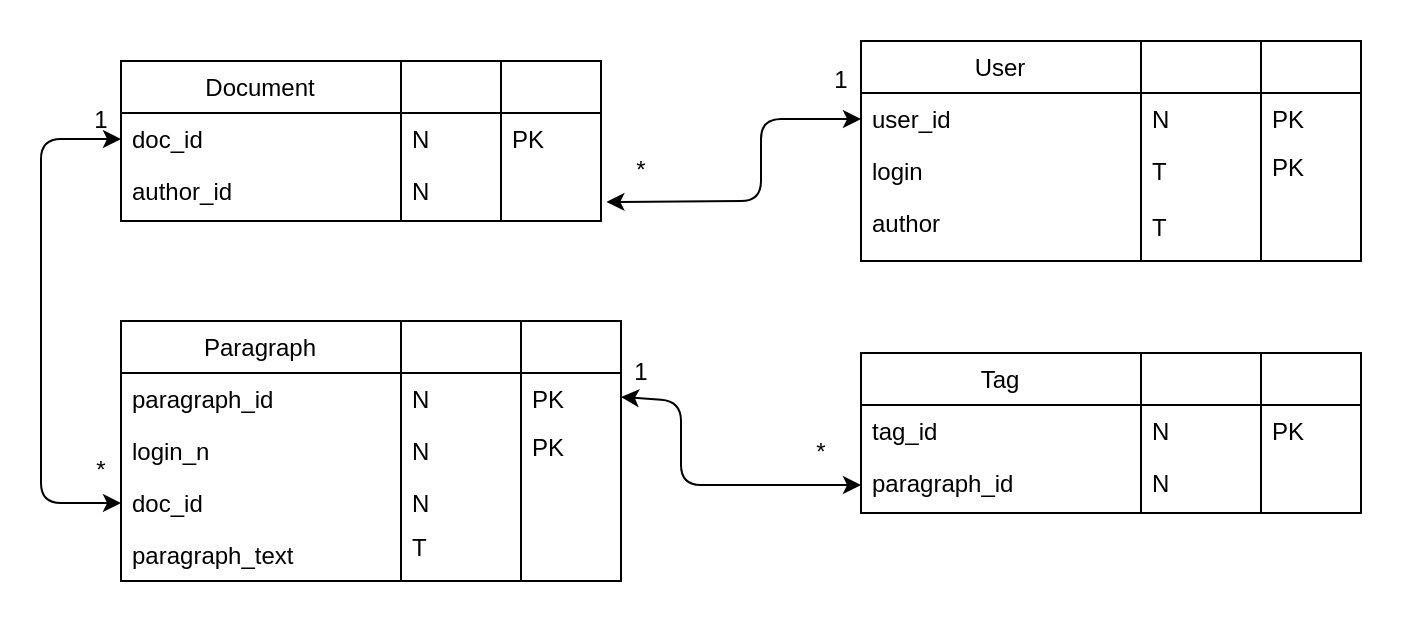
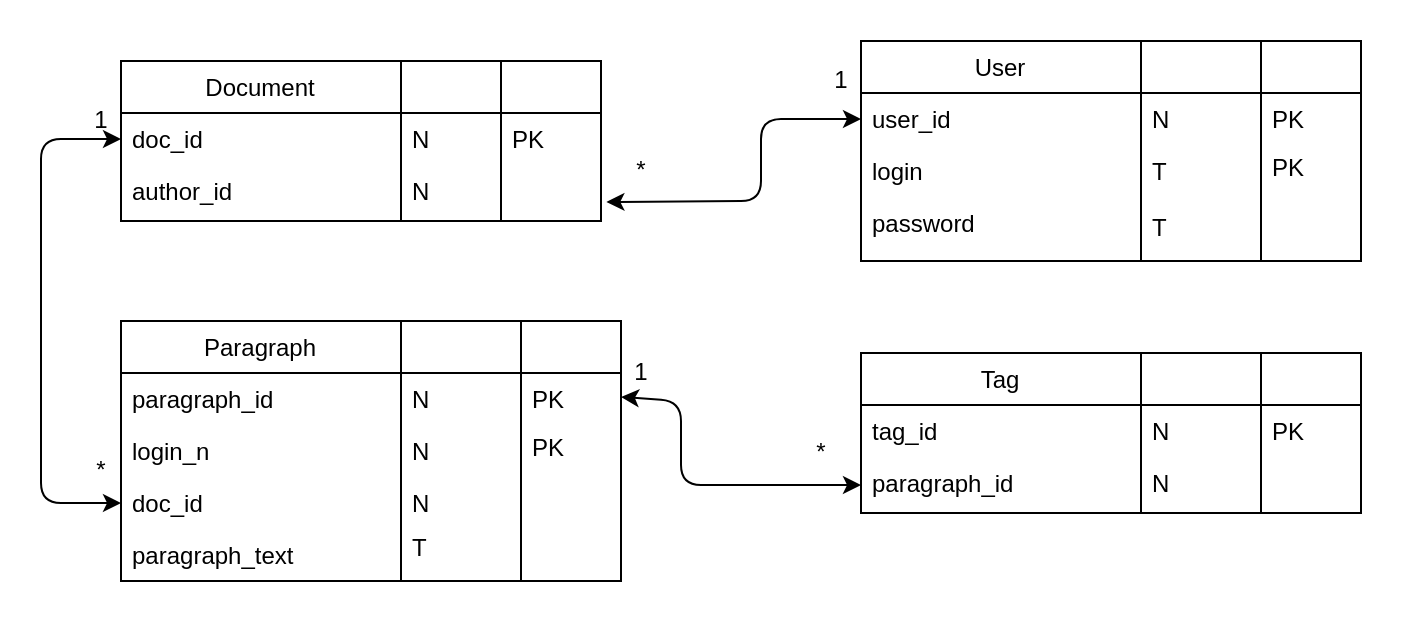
(912, 224) -> (926, 224)
